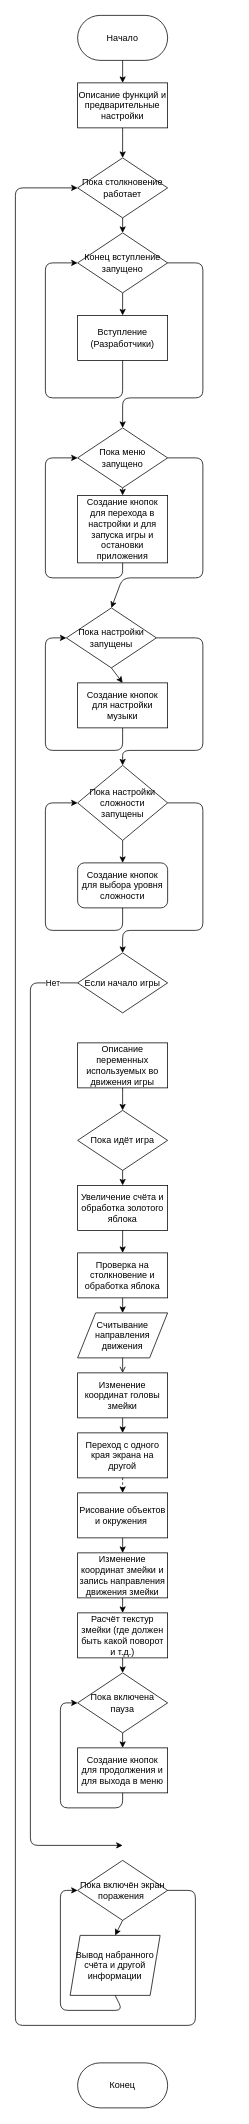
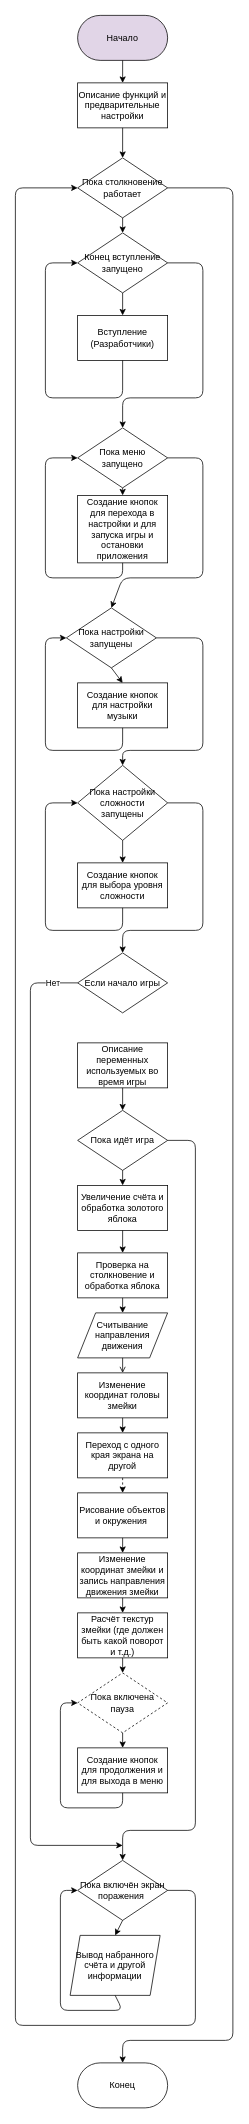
(123, 38) -> (123, 38)
(123, 885) -> (123, 885)
(123, 1065) -> (123, 1065)
none -> (195, 1517)
(123, 1703) -> (123, 1703)
none -> (174, 2040)
